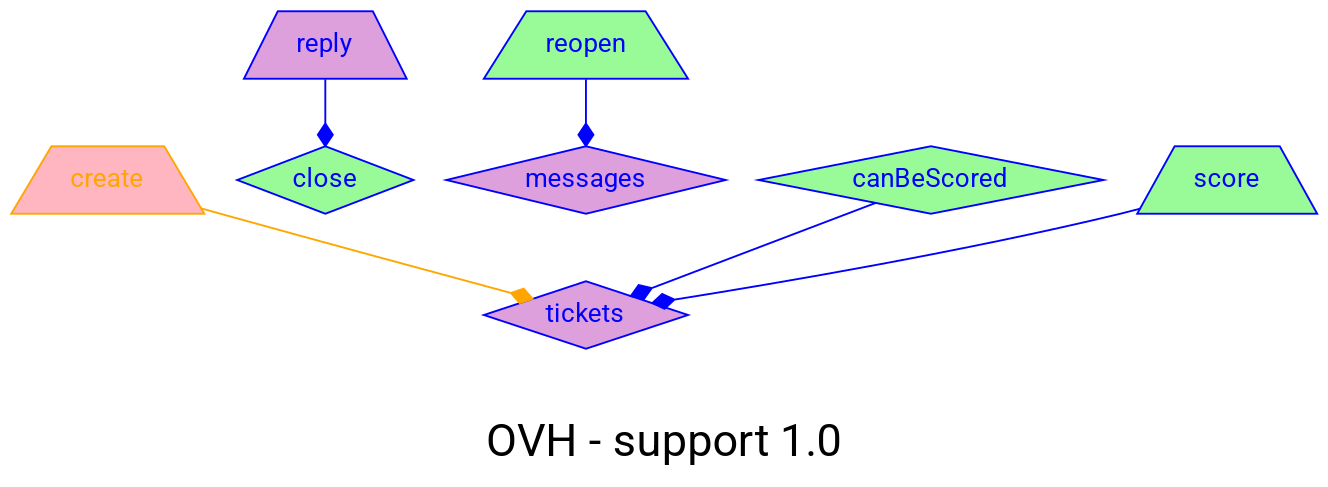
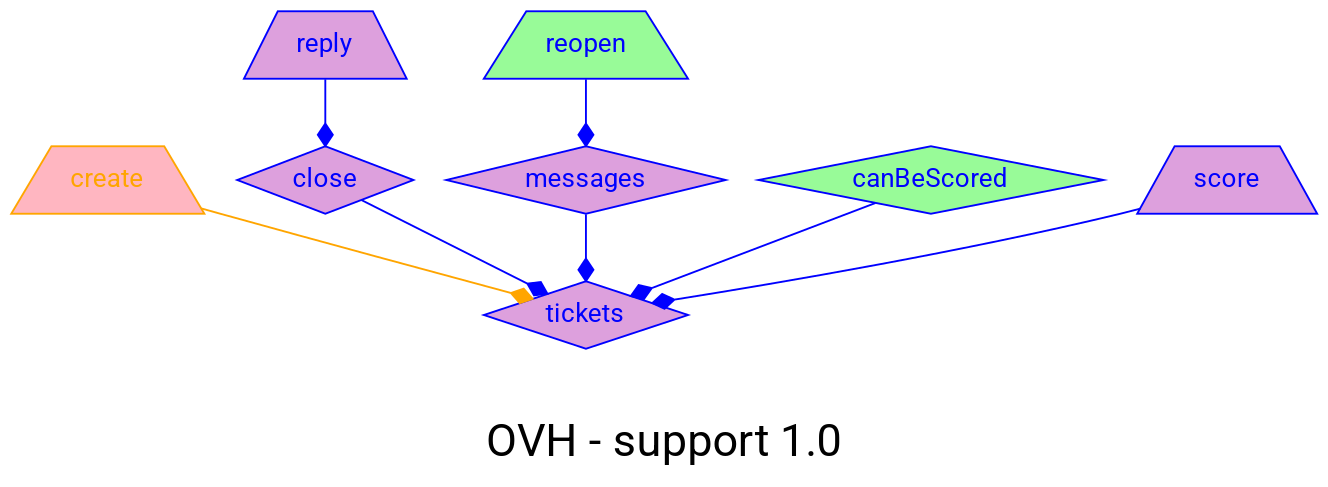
(325, 180) -> (325, 180)
(1227, 180) -> (1227, 180)
none -> (586, 236)
none -> (444, 242)
